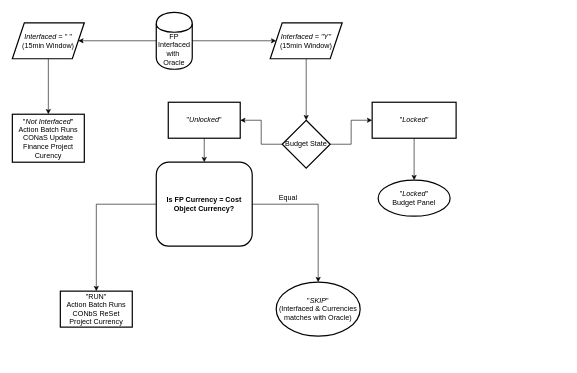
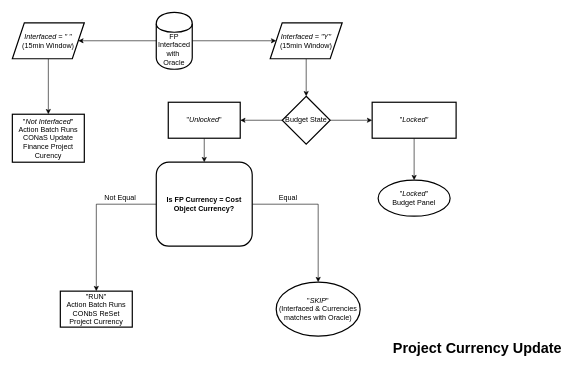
(306, 144) -> (306, 120)
none -> (120, 198)
none -> (477, 348)
